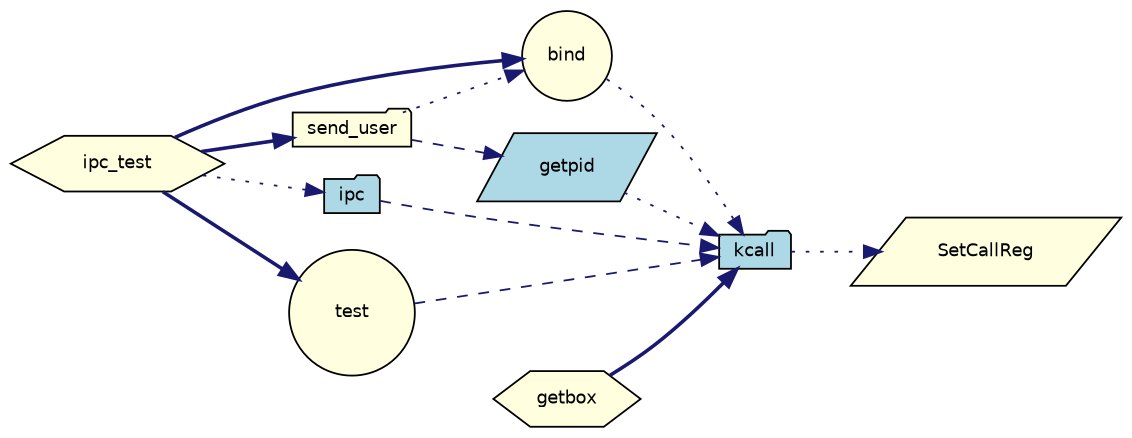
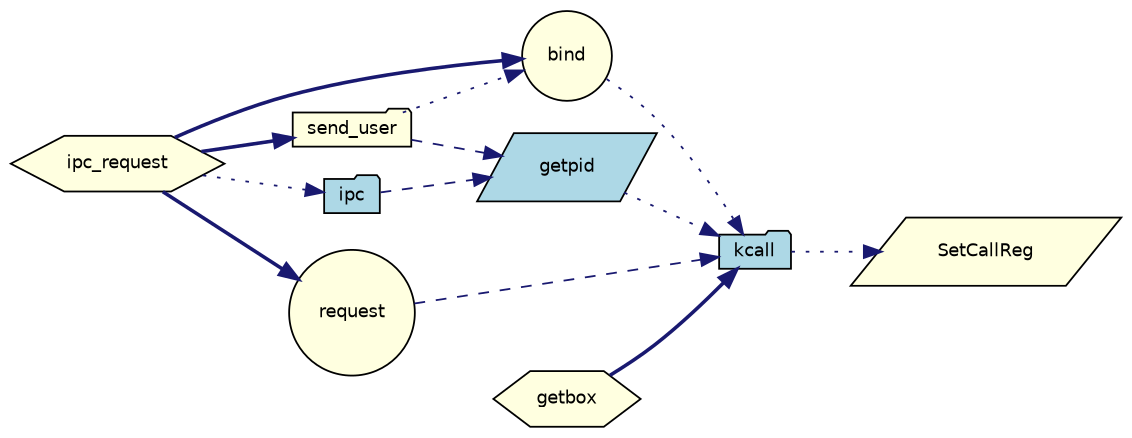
(118, 164) -> (118, 164)
(540, 226) -> (427, 186)
(352, 313) -> (352, 313)
